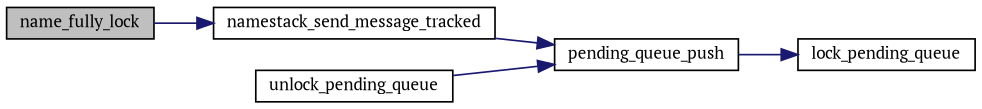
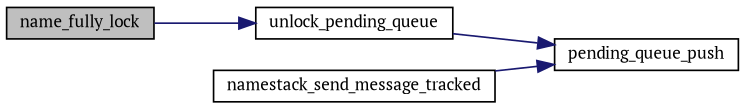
(176, 23) -> (197, 23)
(887, 55) -> none
